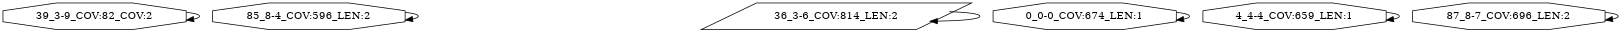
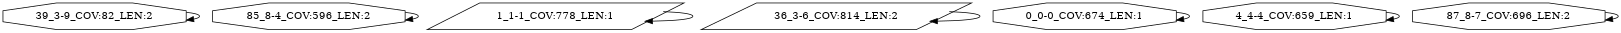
(95, 16) -> (95, 16)
none -> (556, 16)
